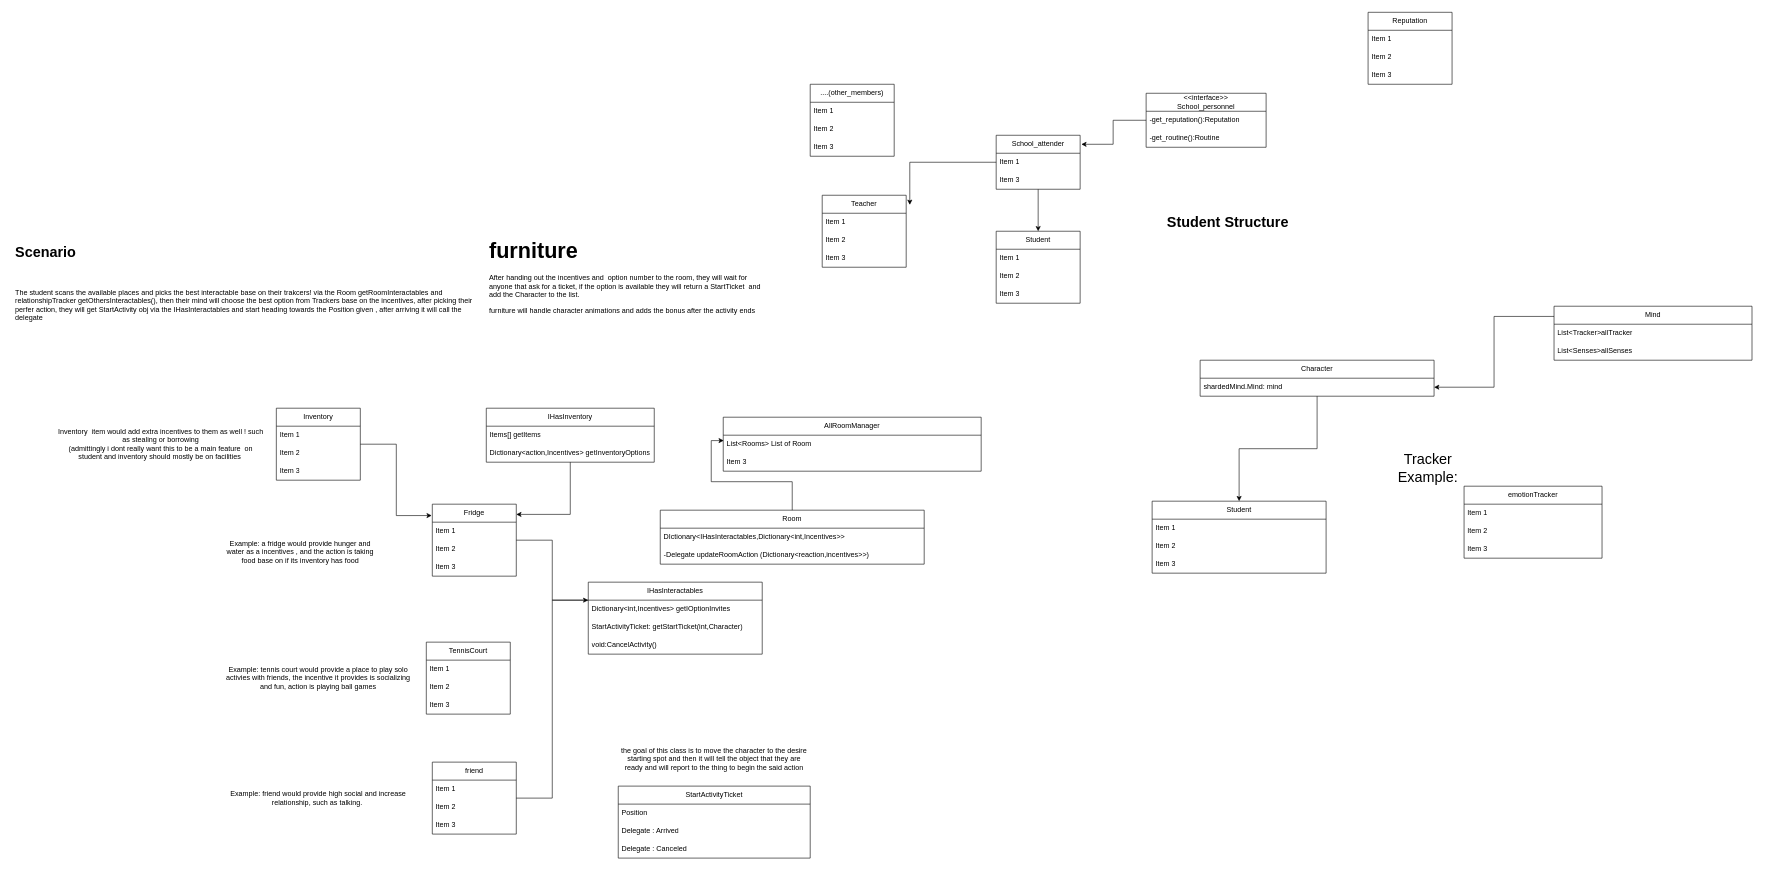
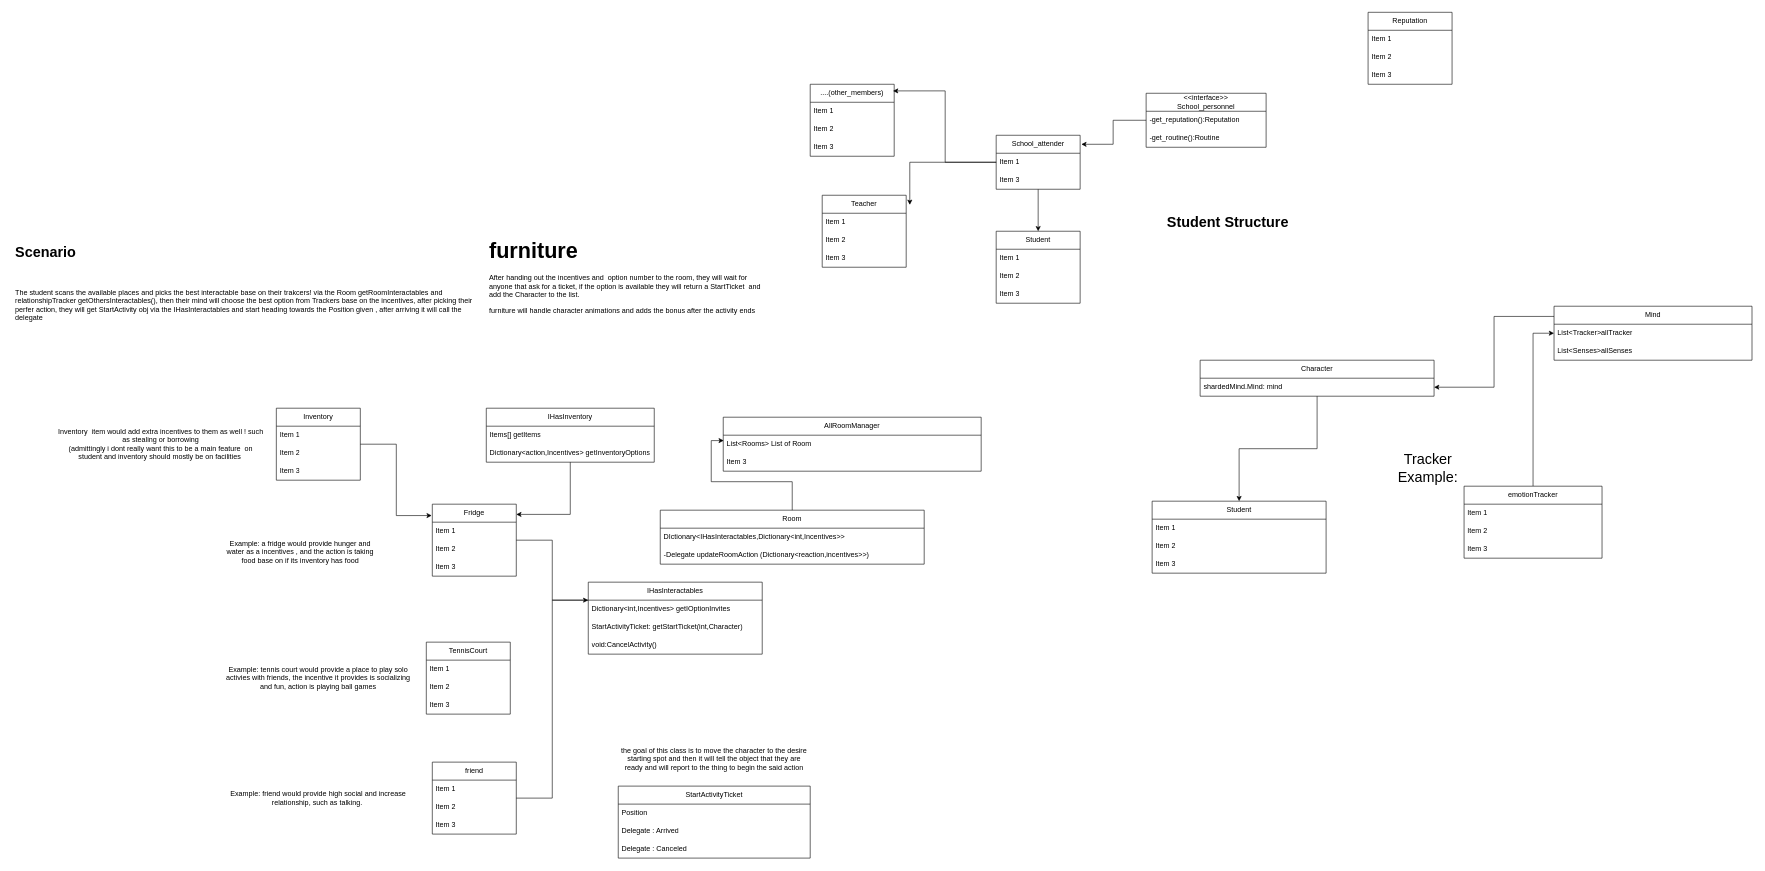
none -> (898, 91)
none -> (1533, 333)
